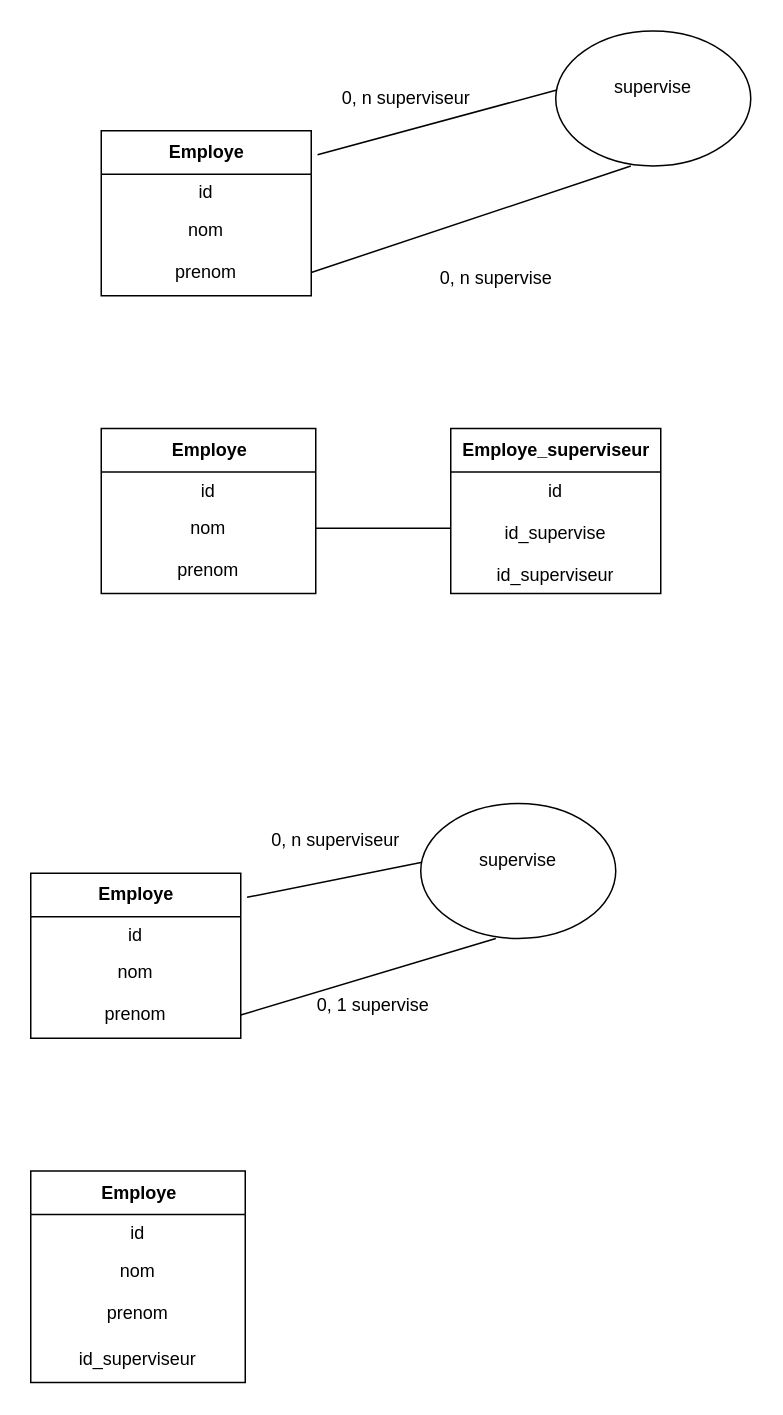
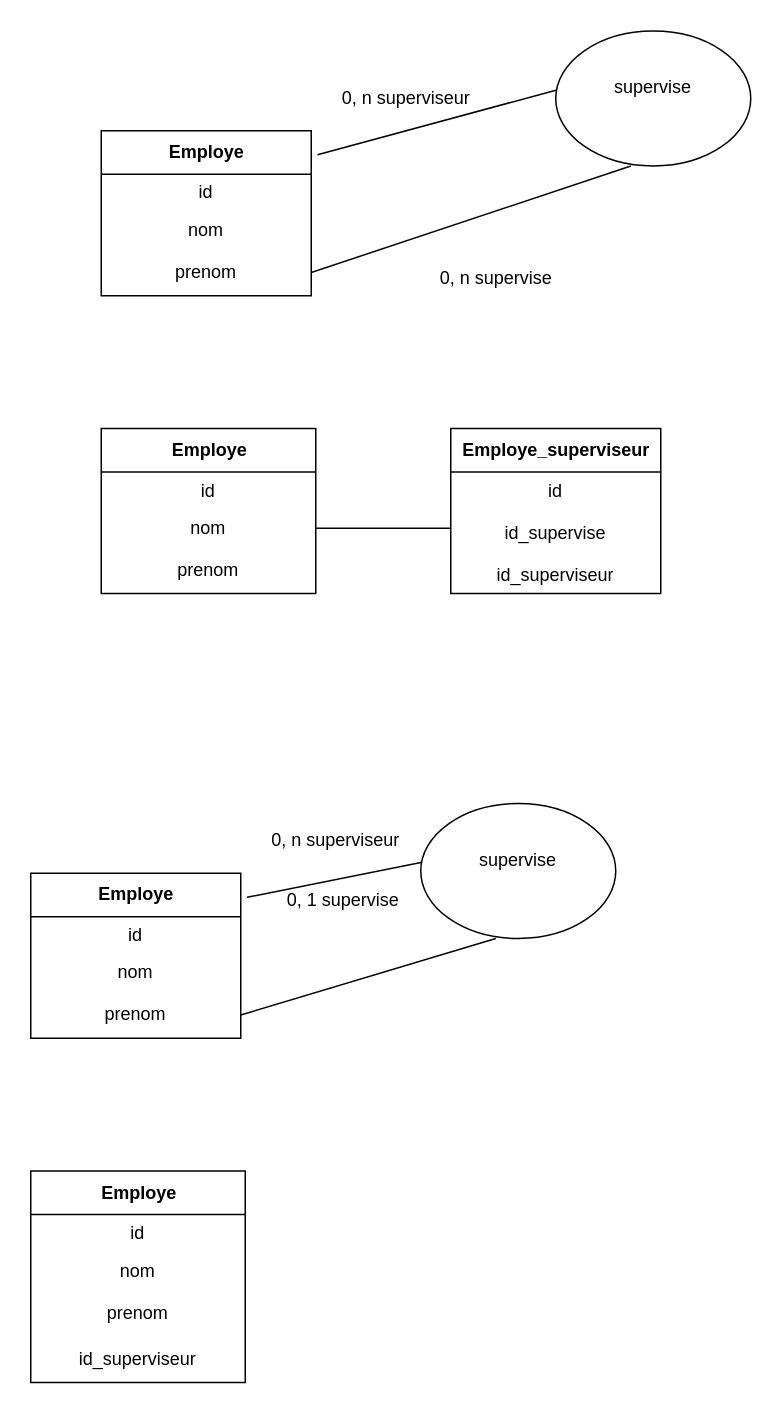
(373, 1006) -> (343, 901)
